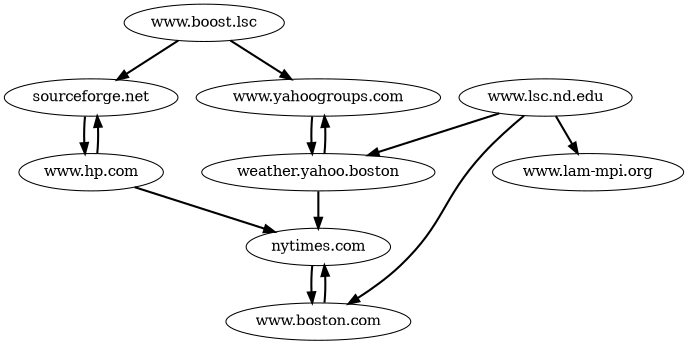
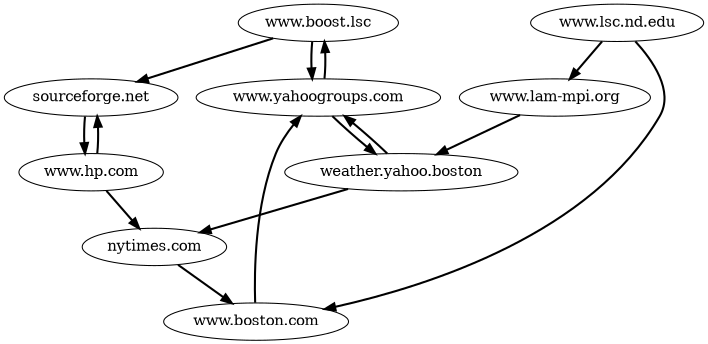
none -> (325, 65)
(439, 133) -> (483, 132)
(325, 289) -> (262, 206)
